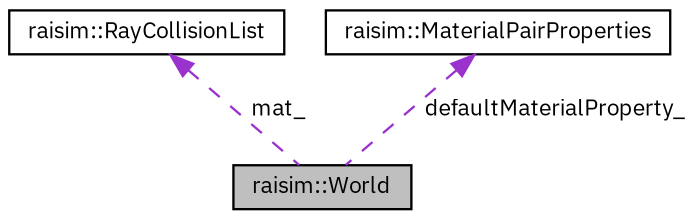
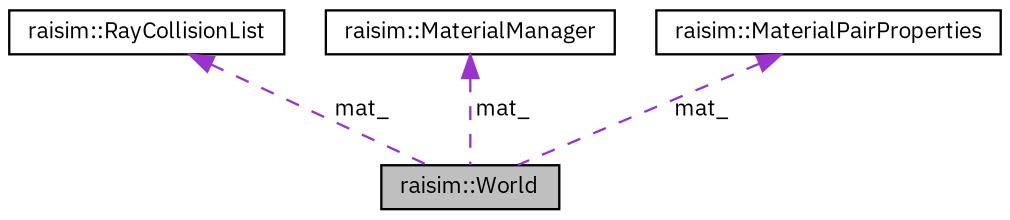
none -> (470, 32)
(554, 110) -> (700, 110)
